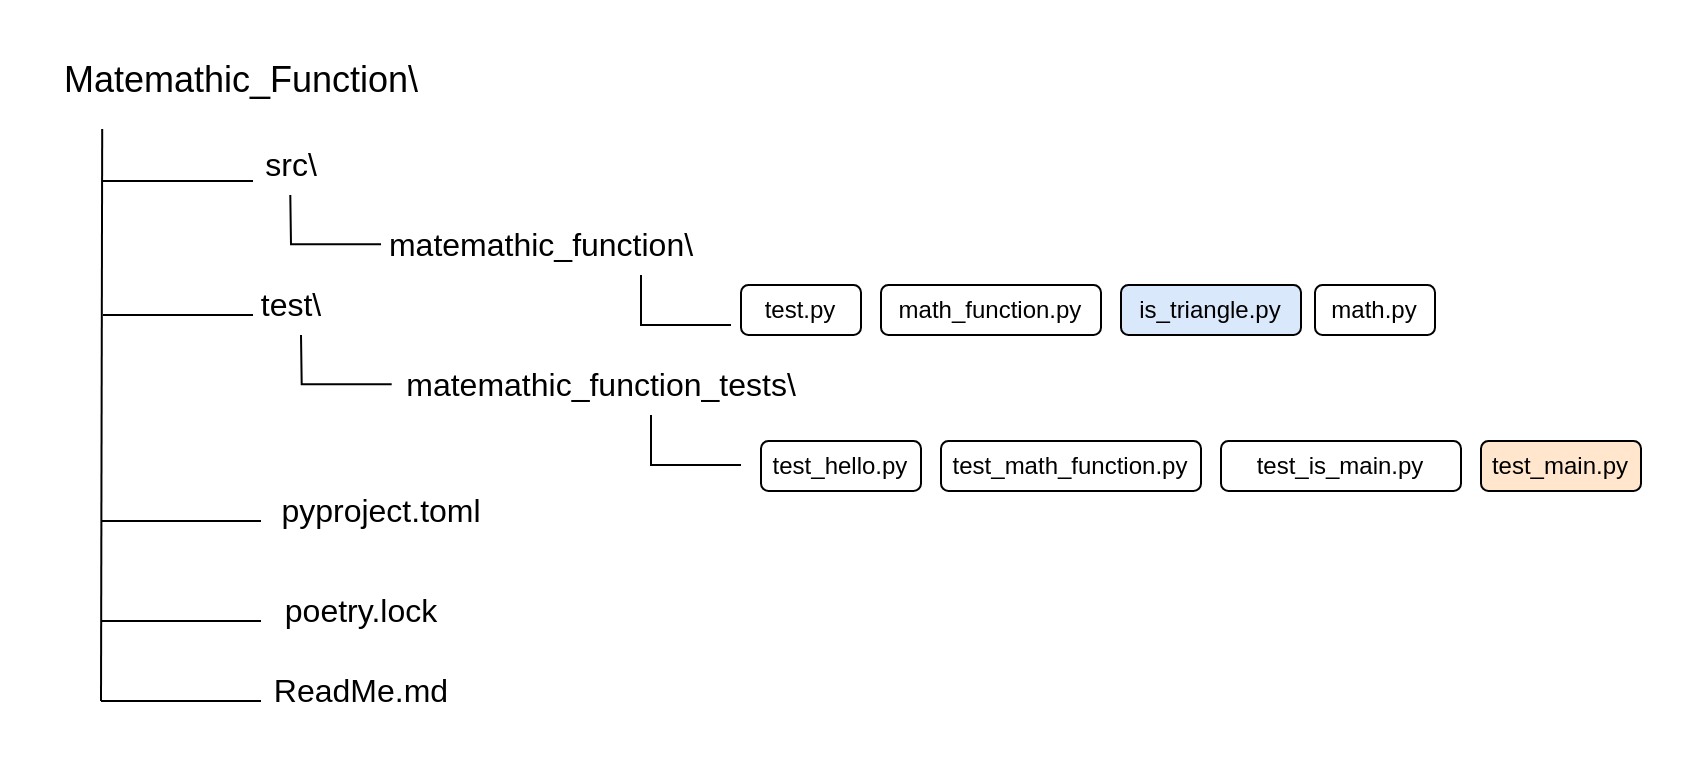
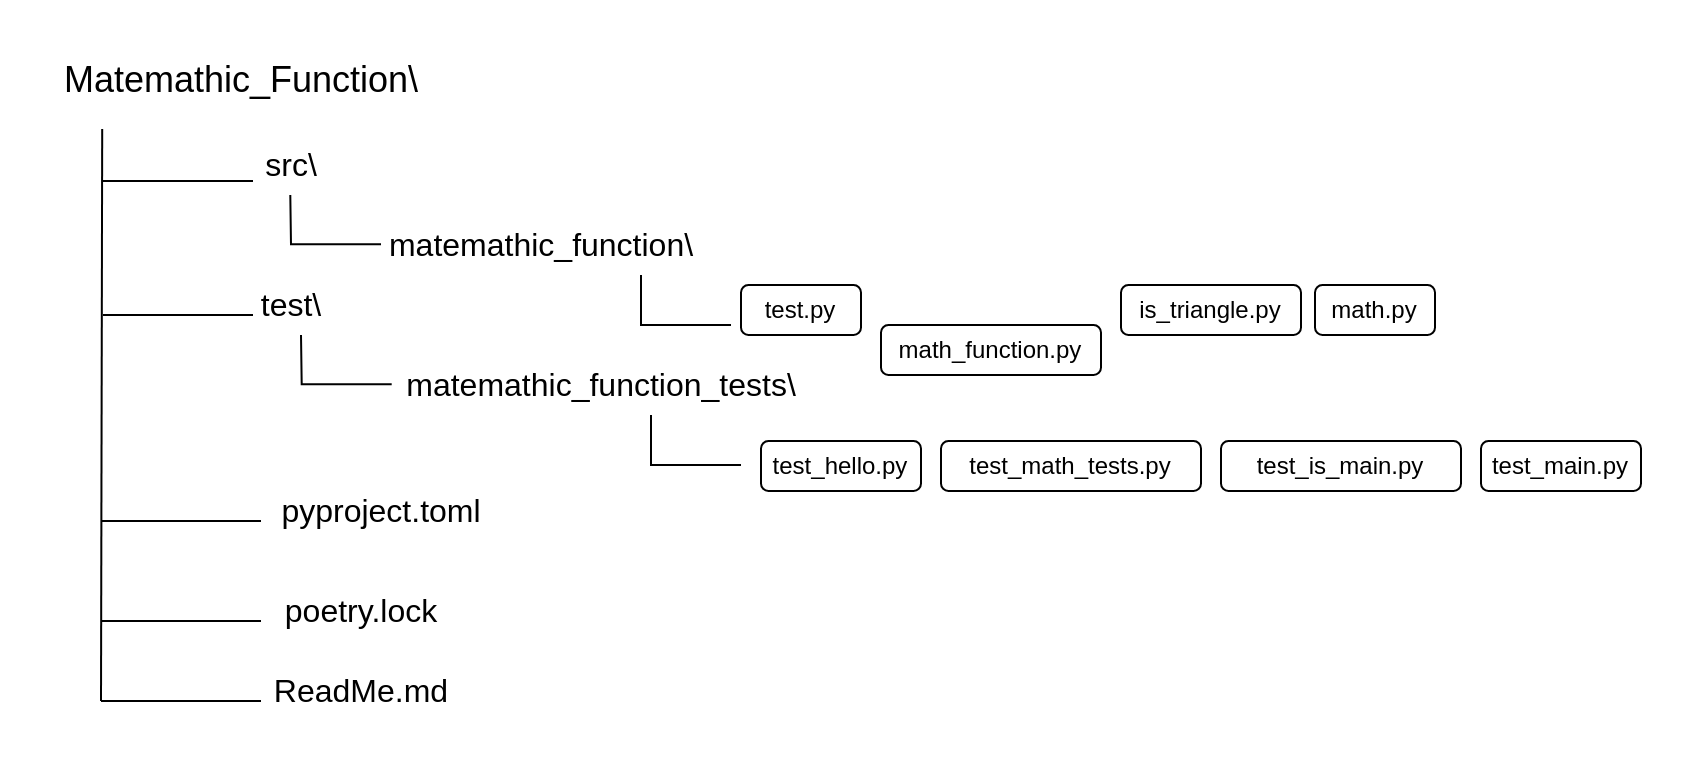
(991, 310) -> (991, 350)
(1211, 310) -> (1211, 310)
(1561, 466) -> (1561, 466)
(1071, 467) -> (1071, 467)
